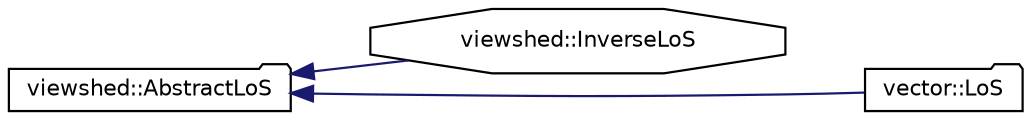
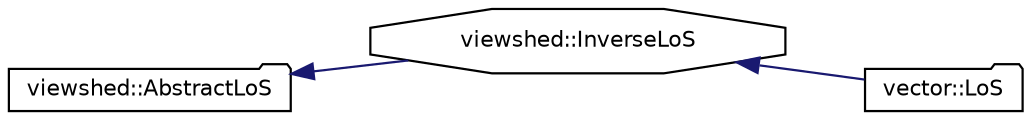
(589, 96) -> (812, 72)
